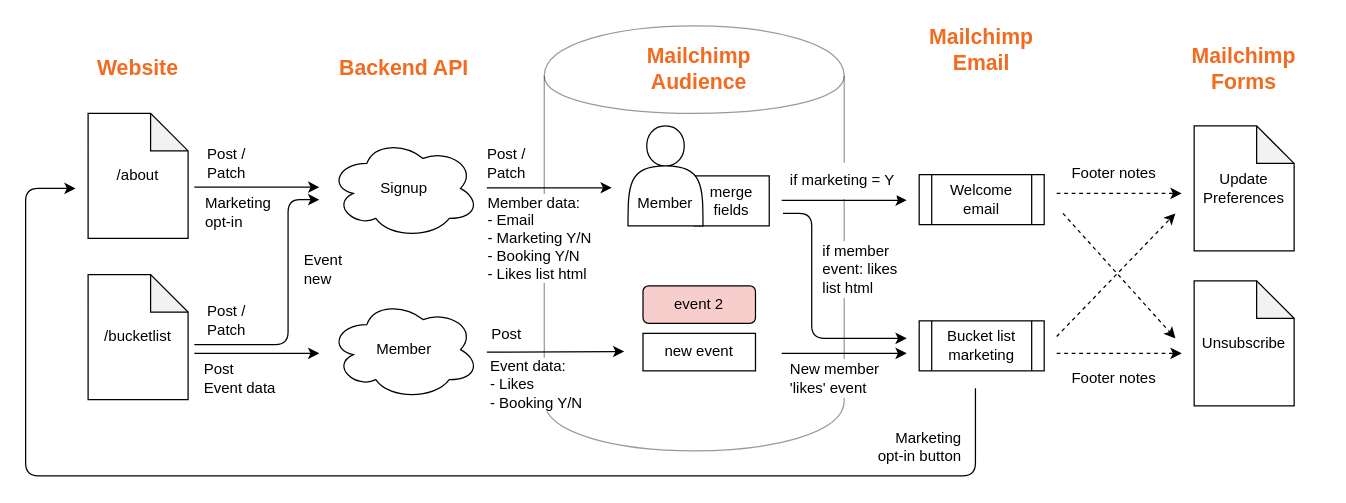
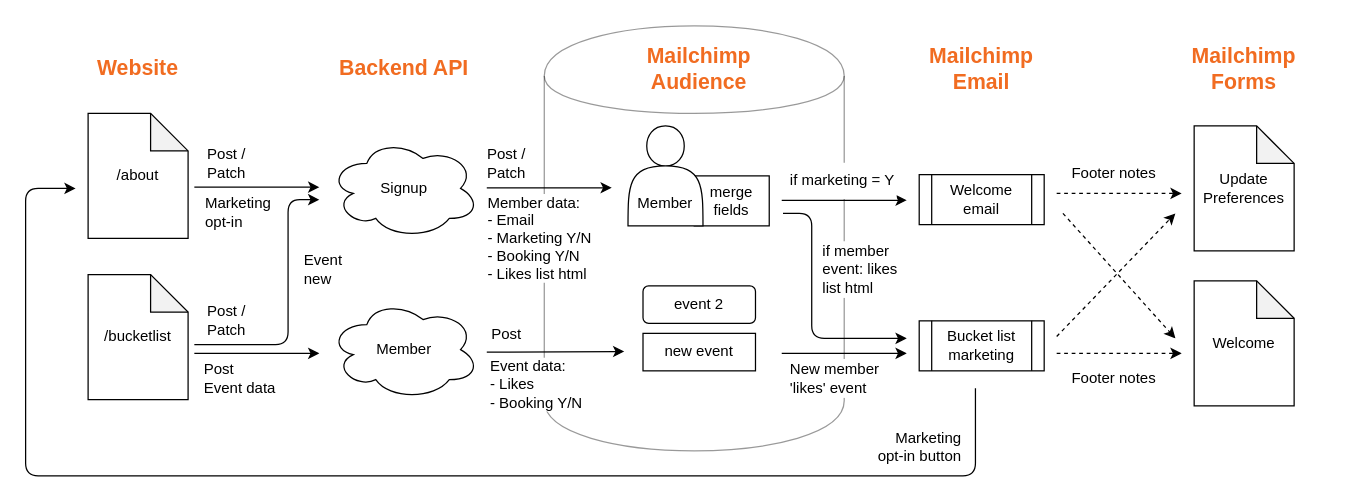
(982, 51) -> (982, 69)
(699, 304) -> (699, 304)
(1244, 343) -> (1244, 343)
